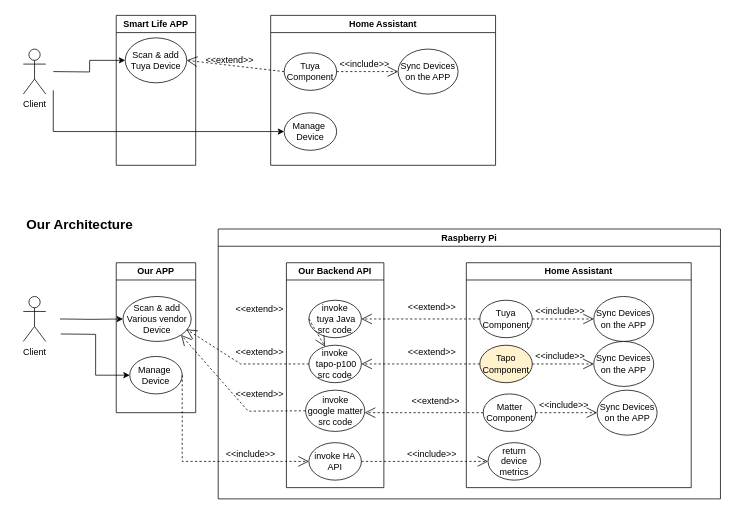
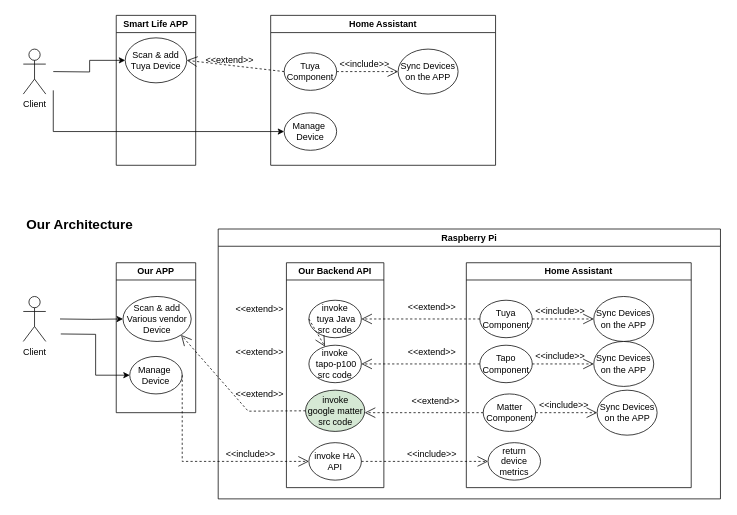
(243, 364) -> none
(506, 364) -> (506, 364)
(335, 411) -> (335, 411)
